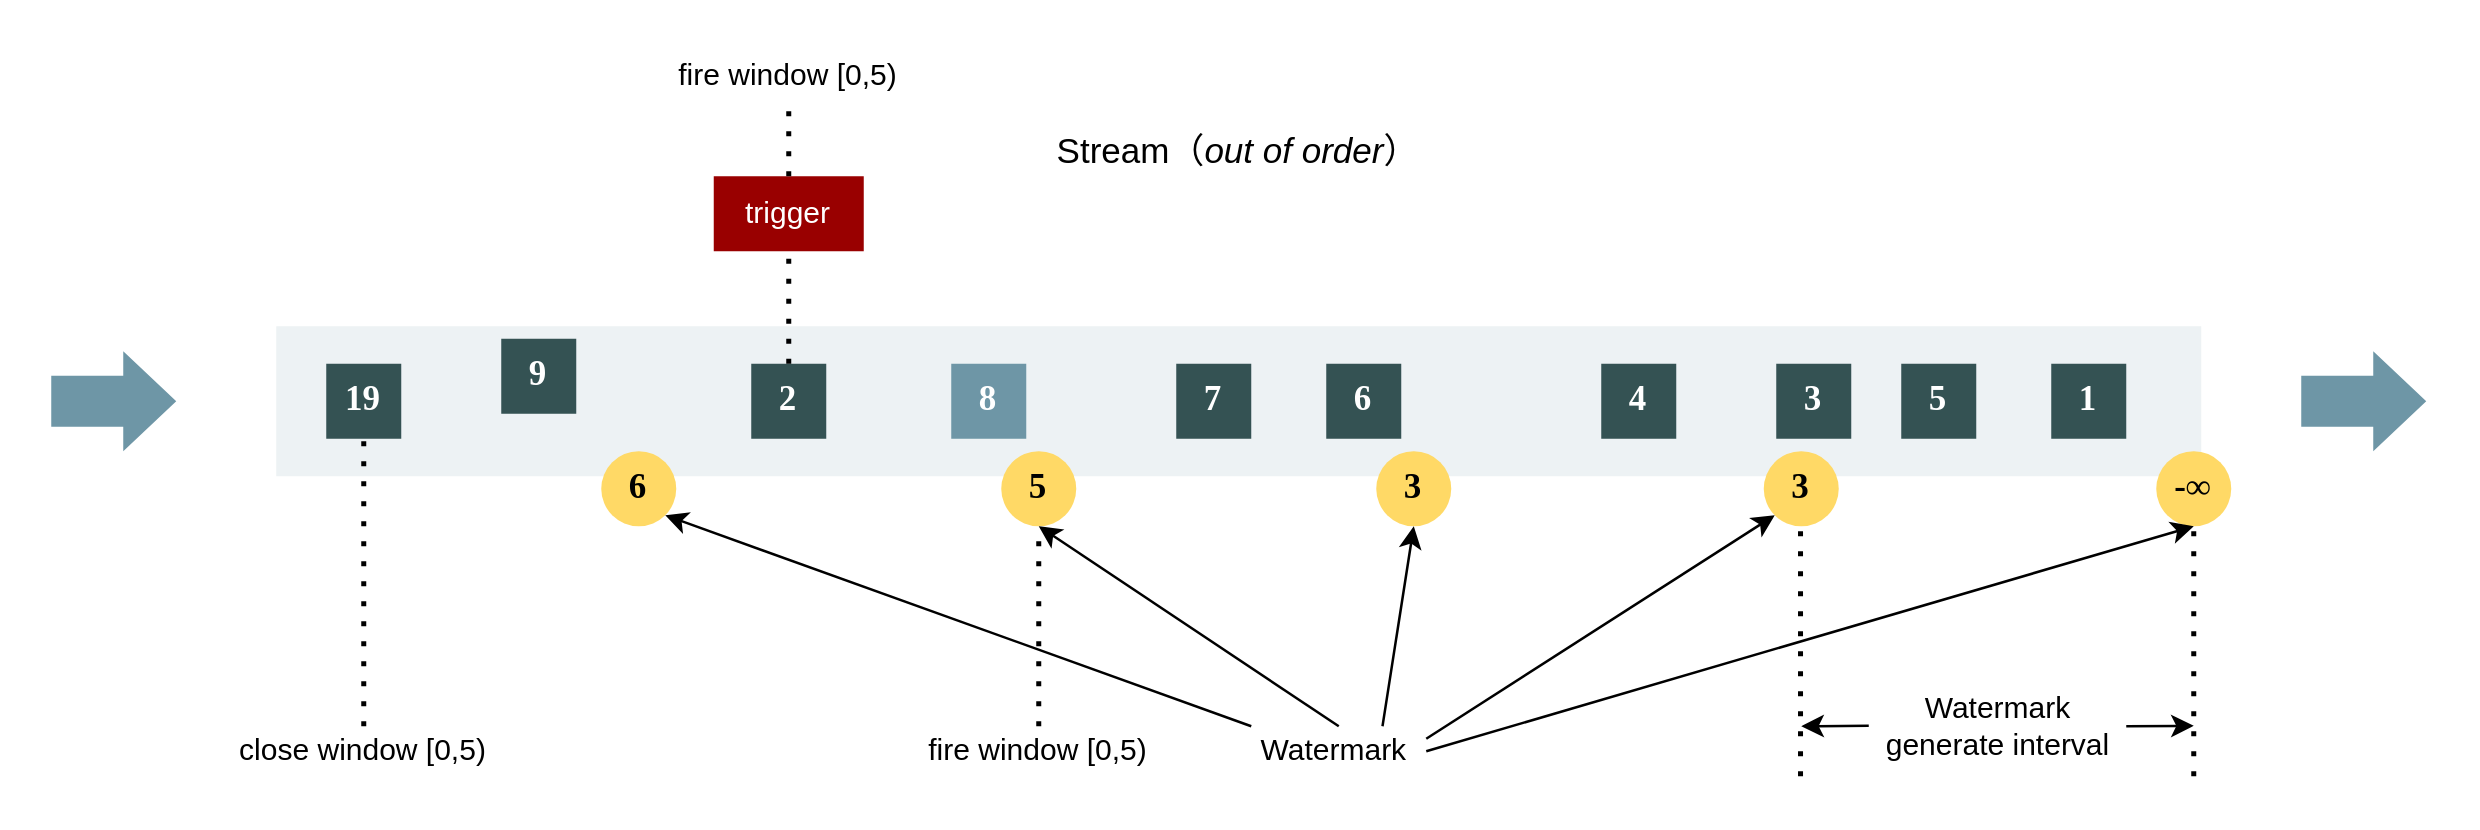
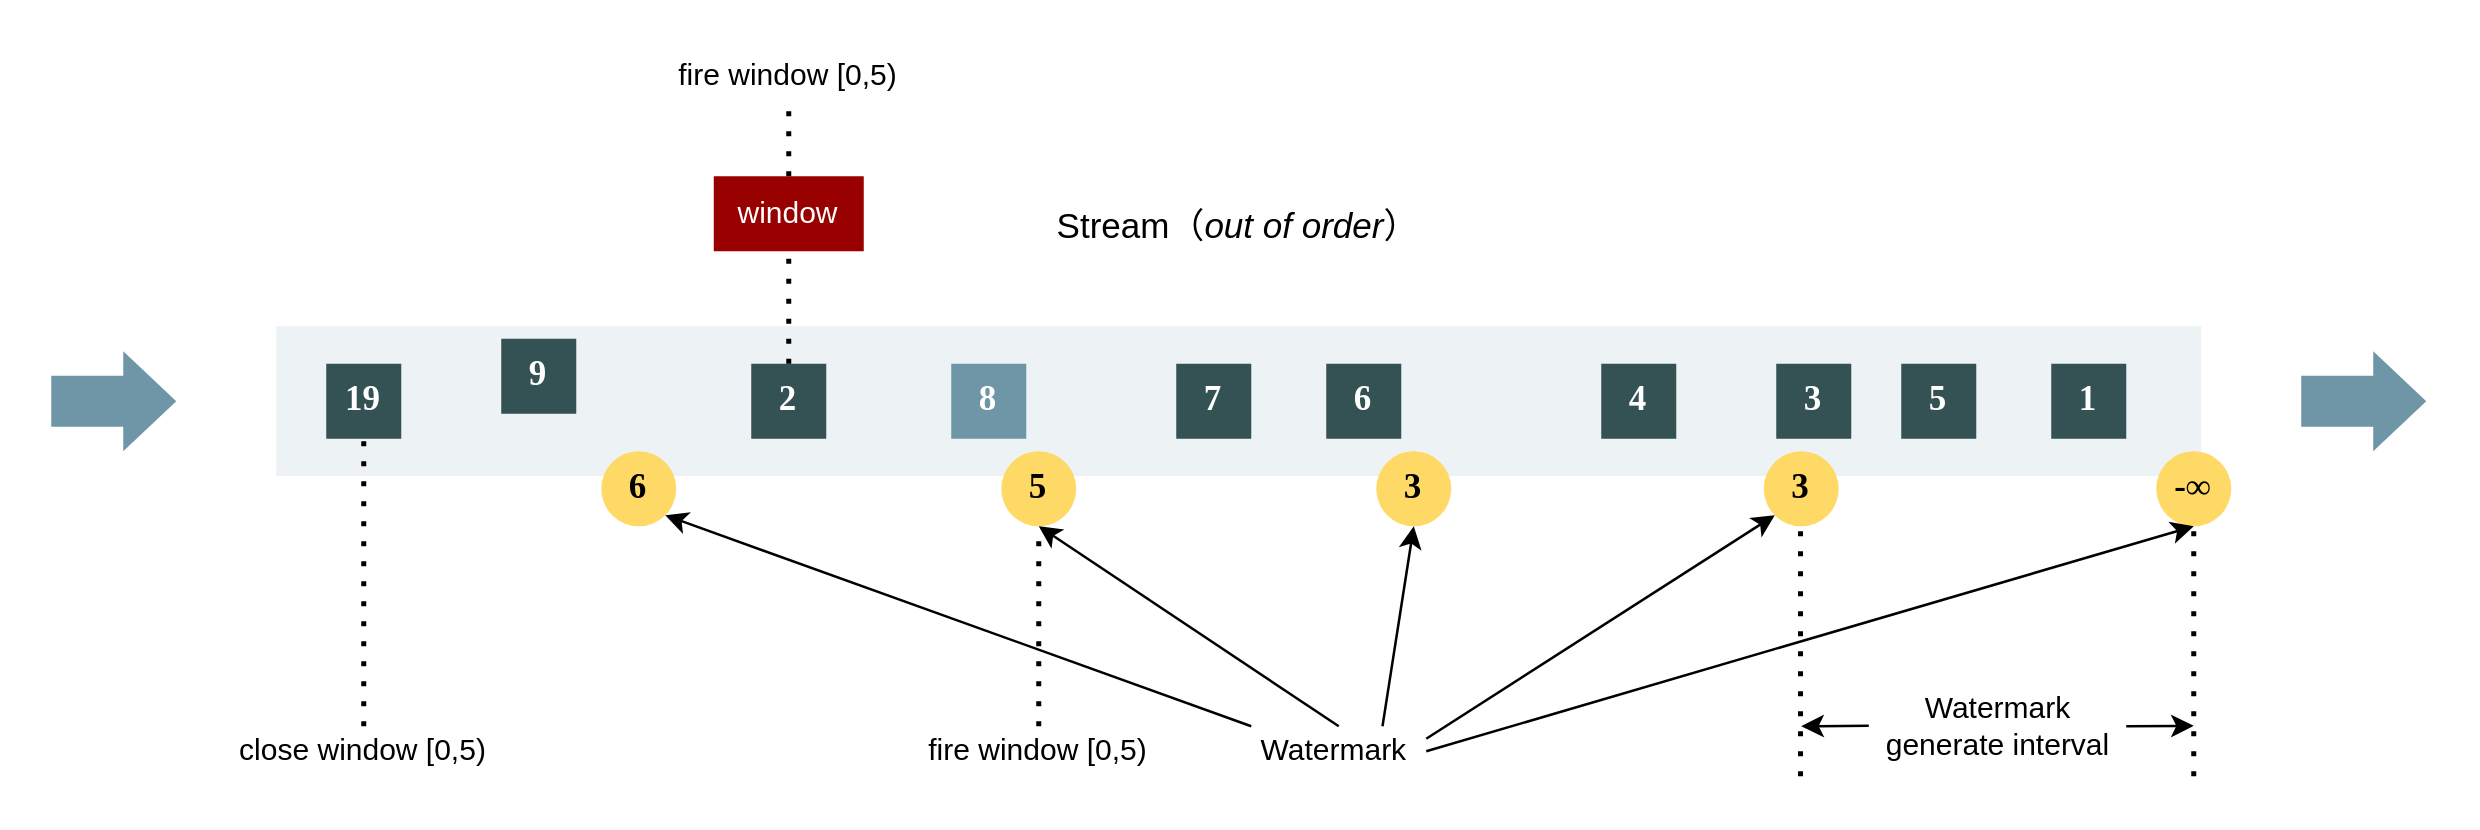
(1239, 151) -> (1239, 226)
(789, 214) -> (789, 214)
